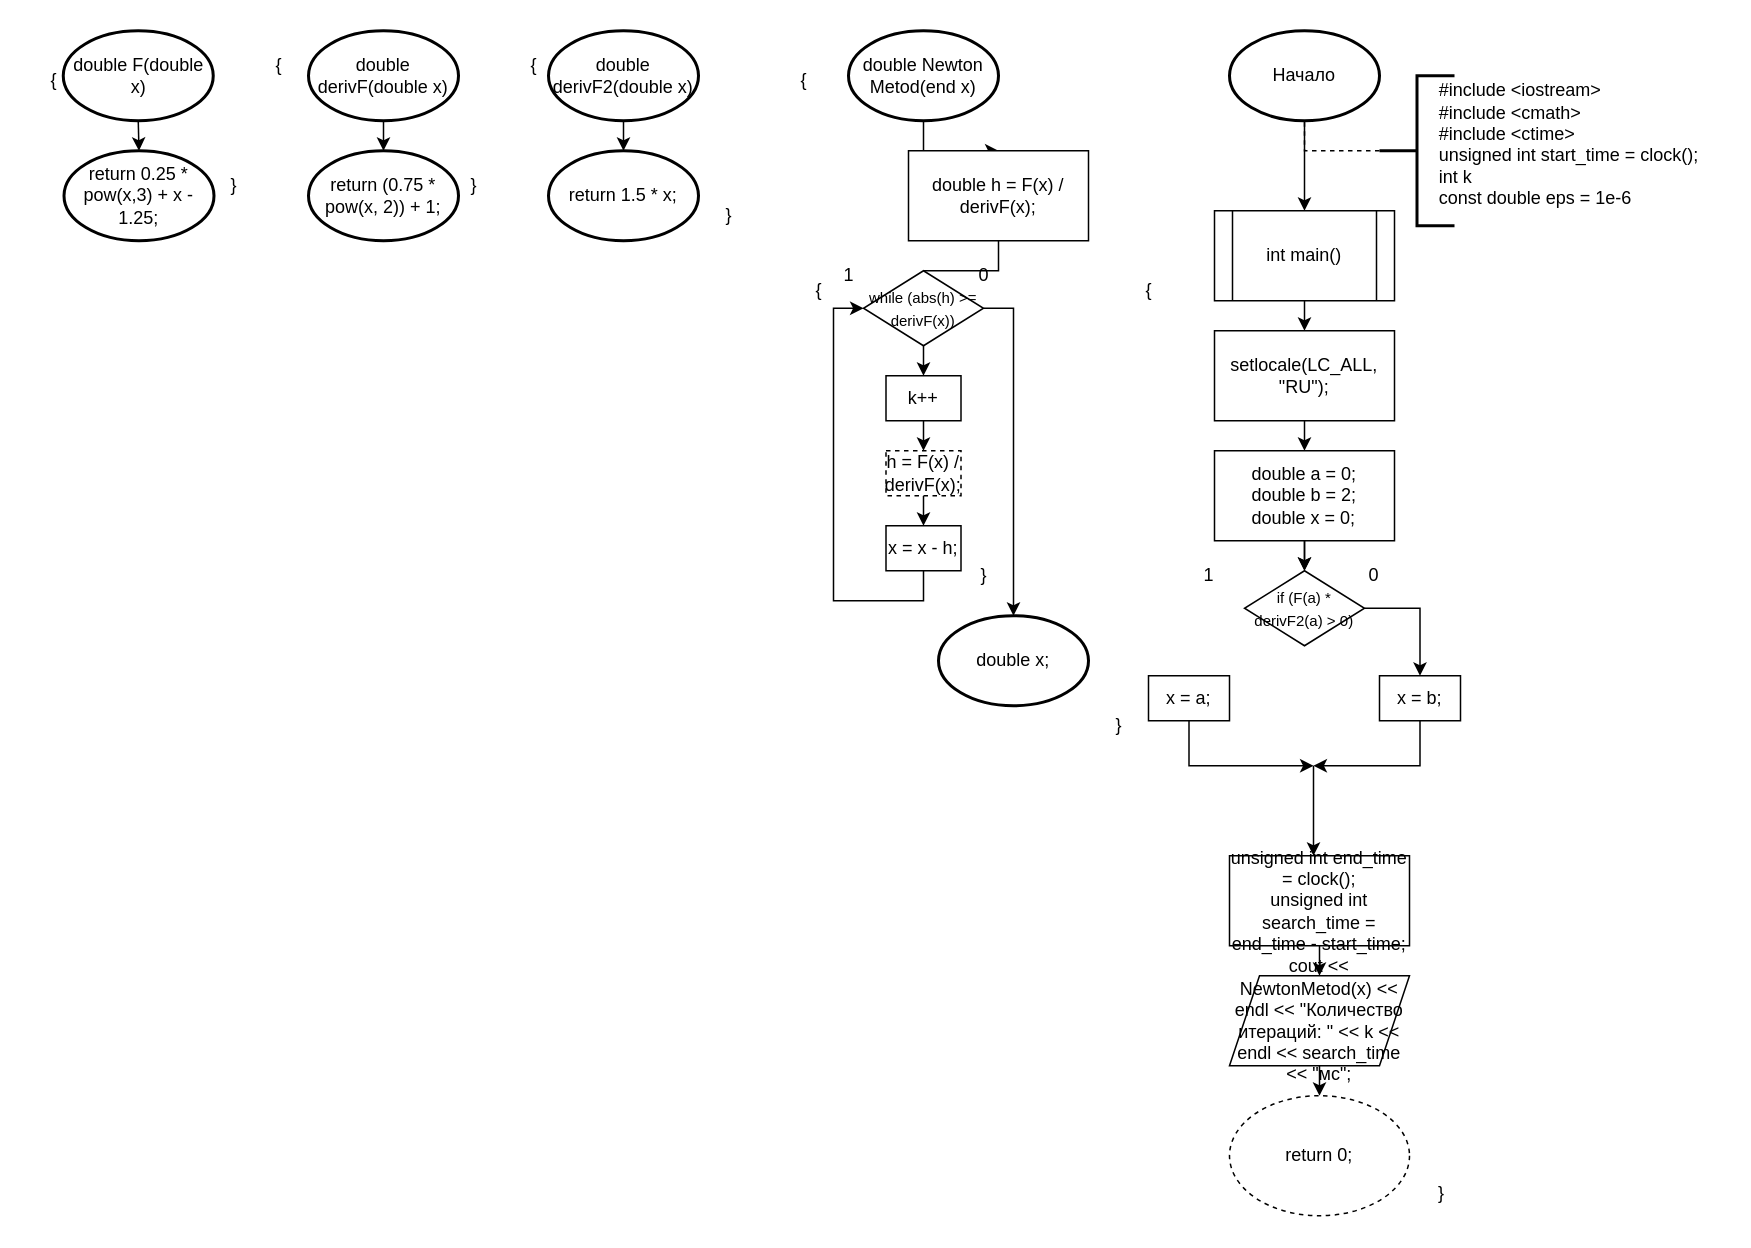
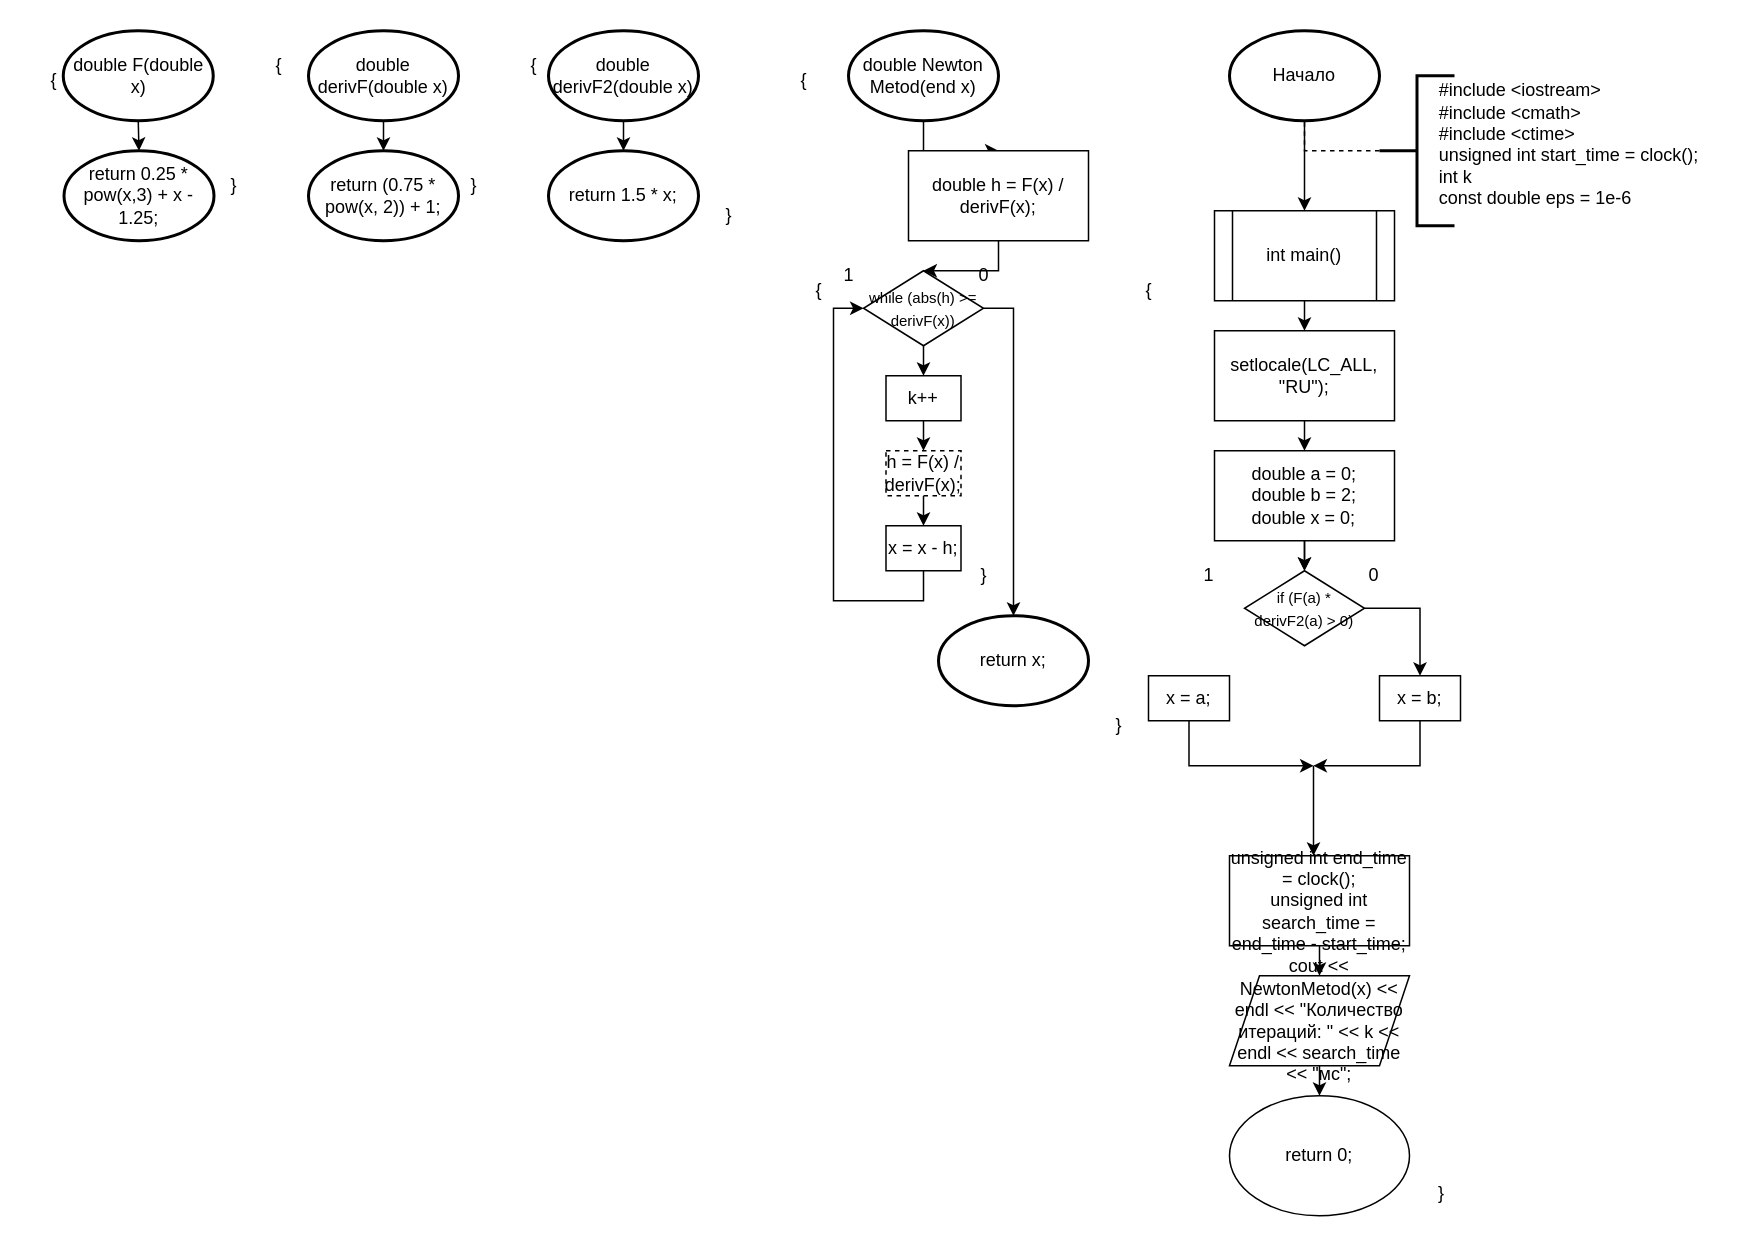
(930, 271) -> (935, 271)
(1013, 661) -> (1013, 661)
(1319, 1156) -> (1319, 1156)
